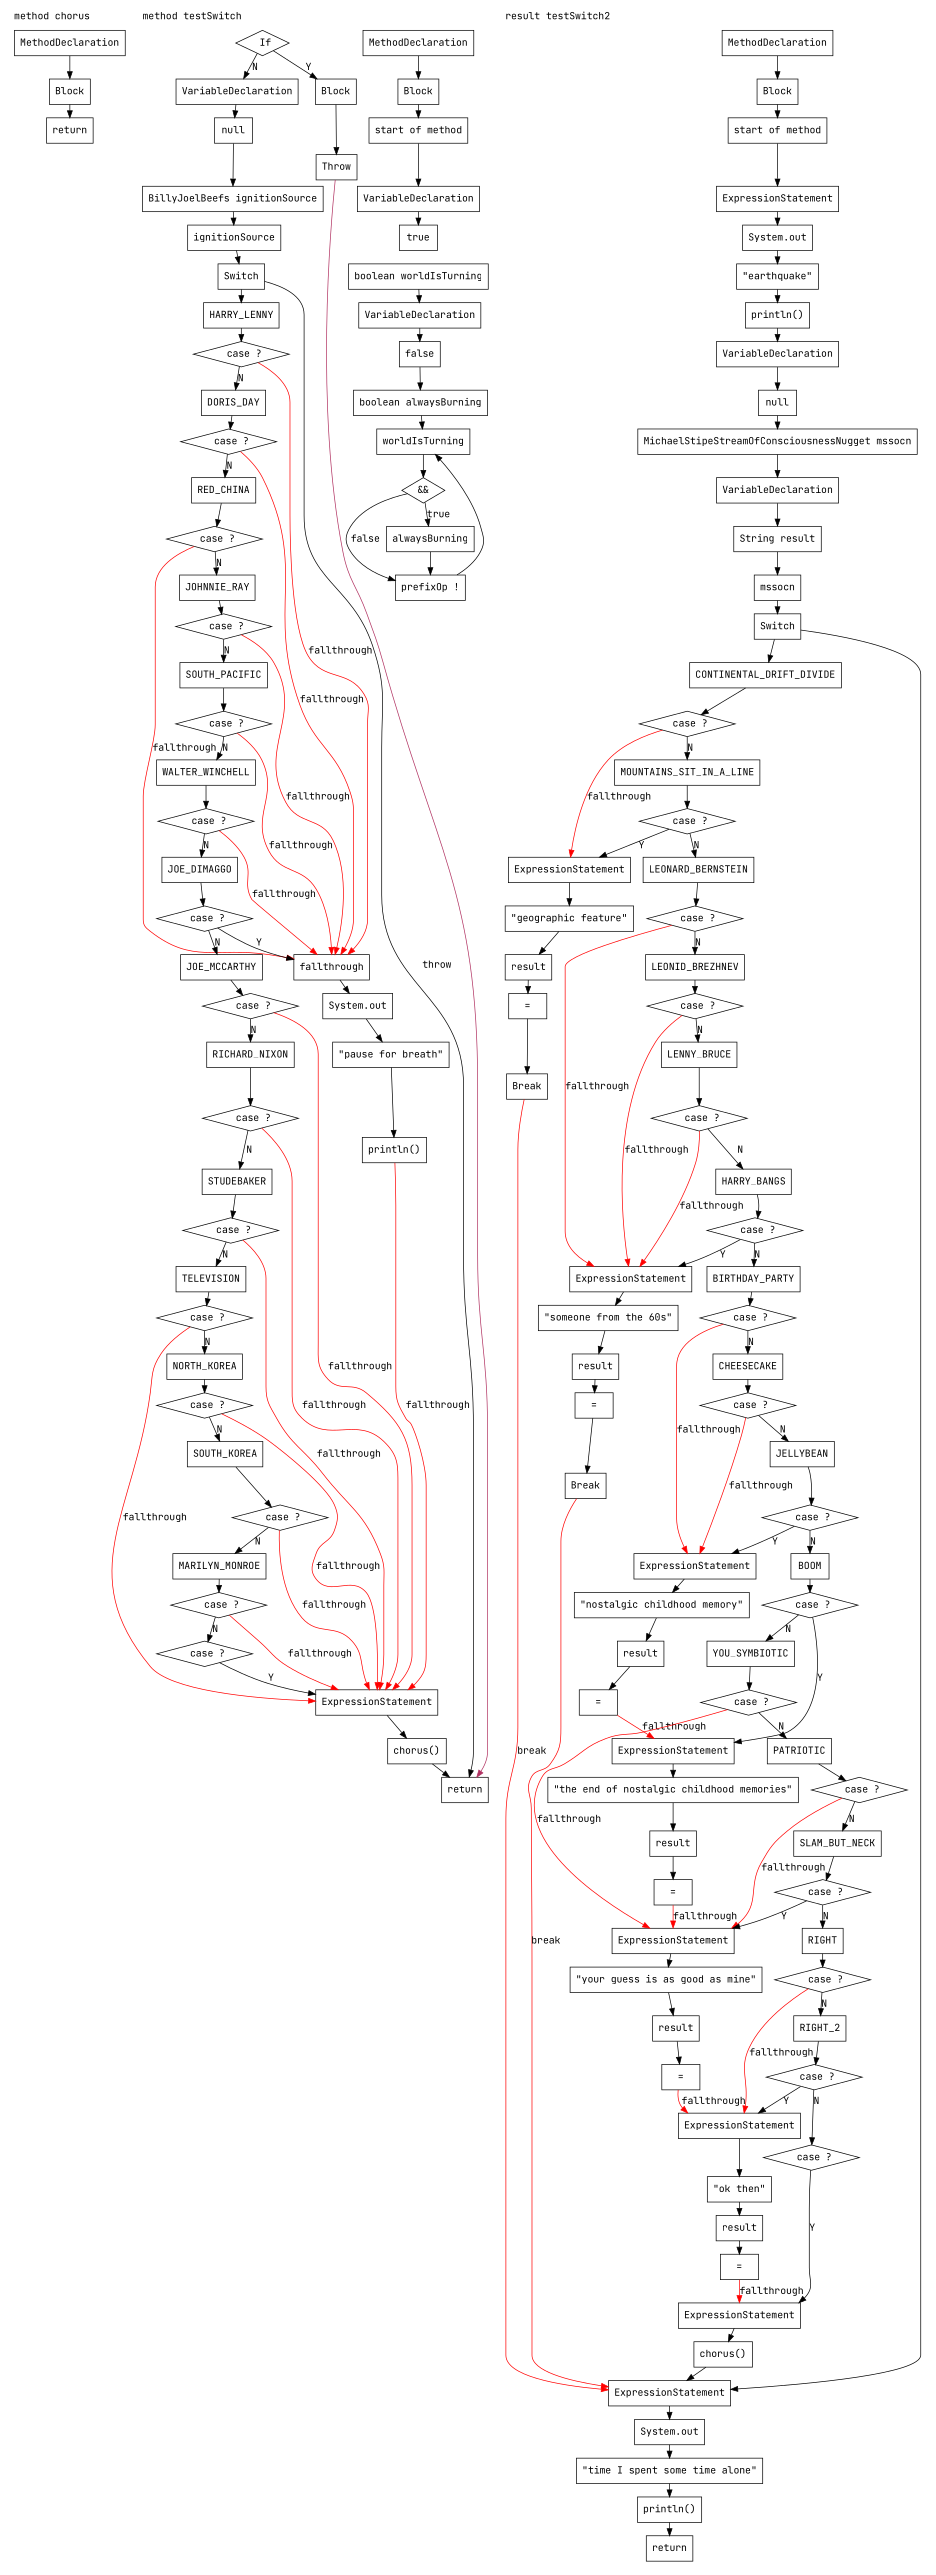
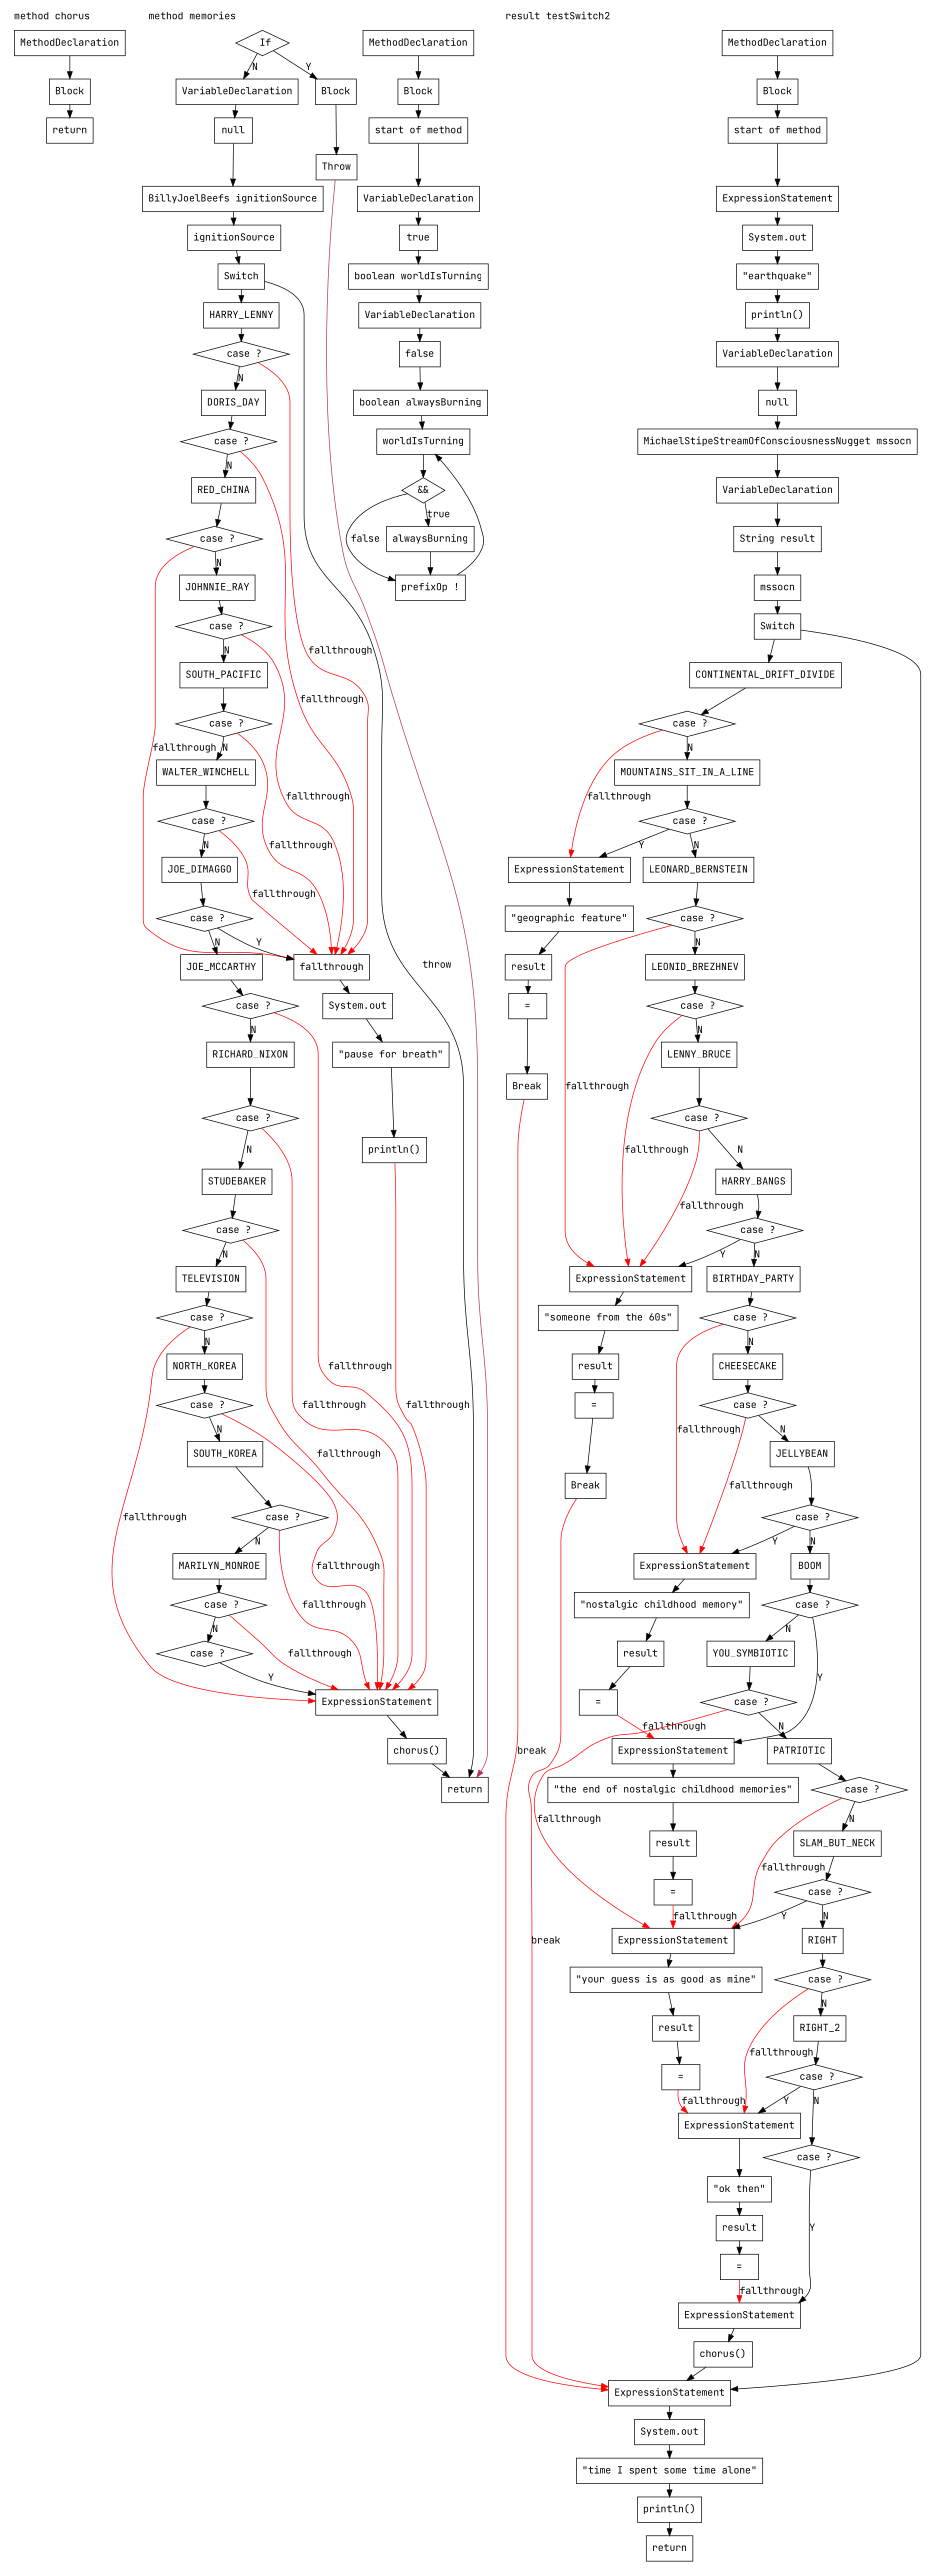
(192, 17) -> (192, 17)
none -> (418, 254)
